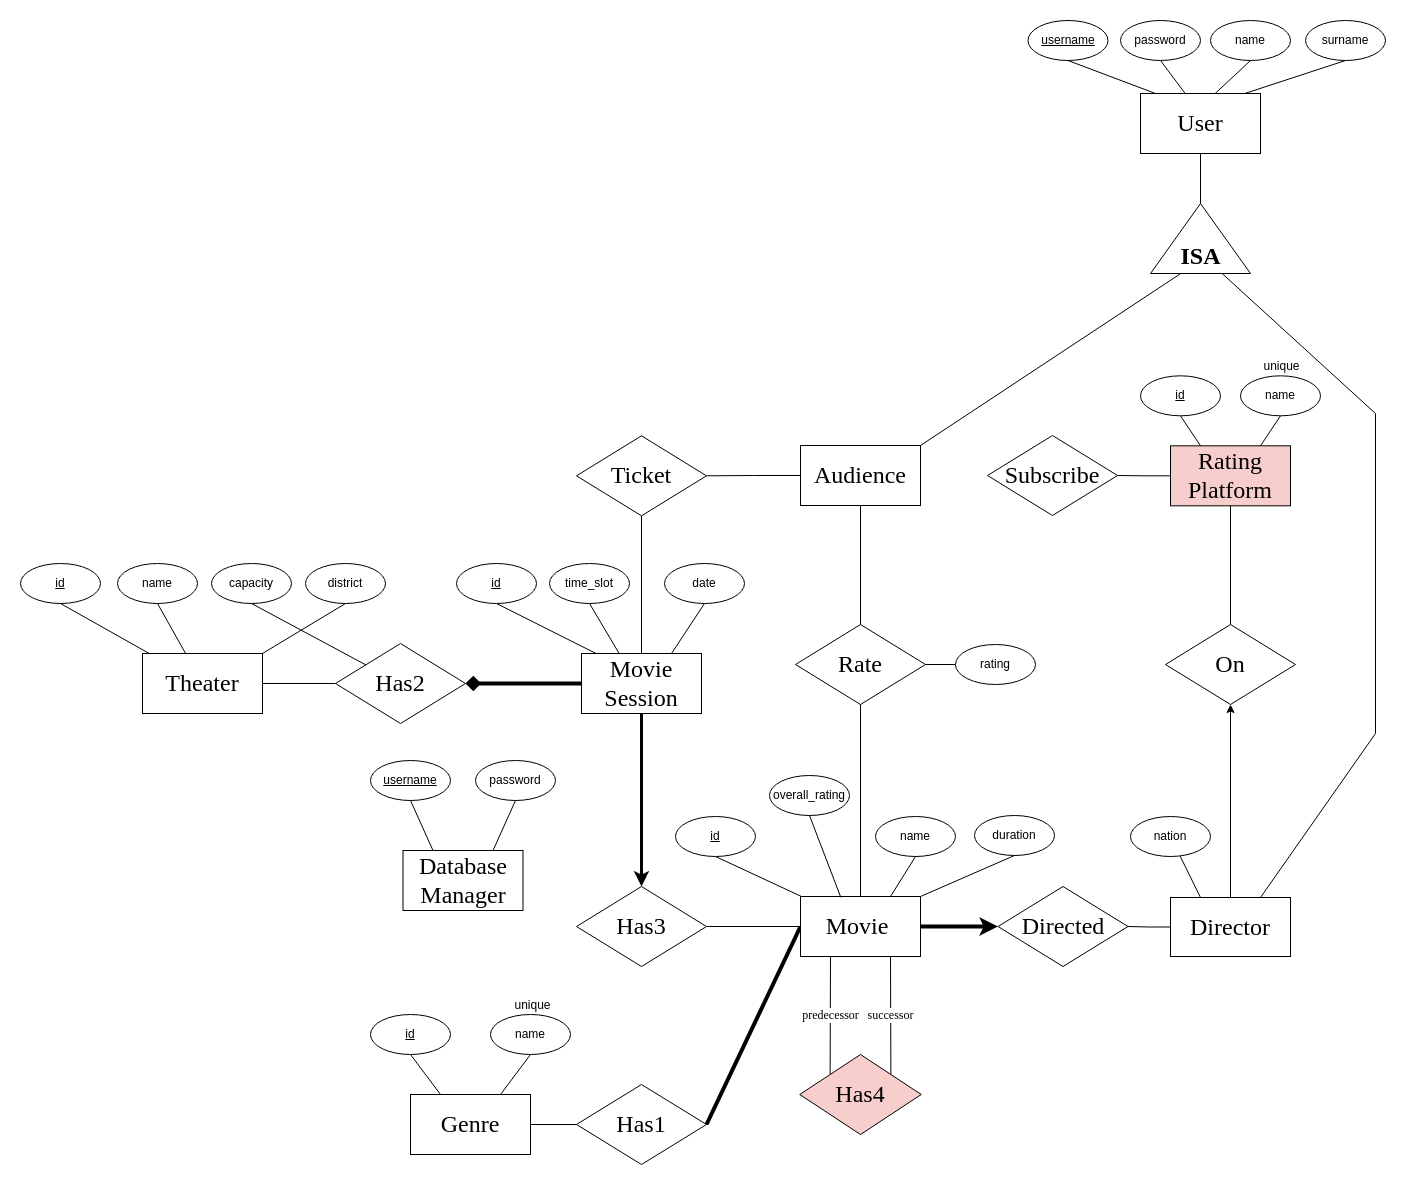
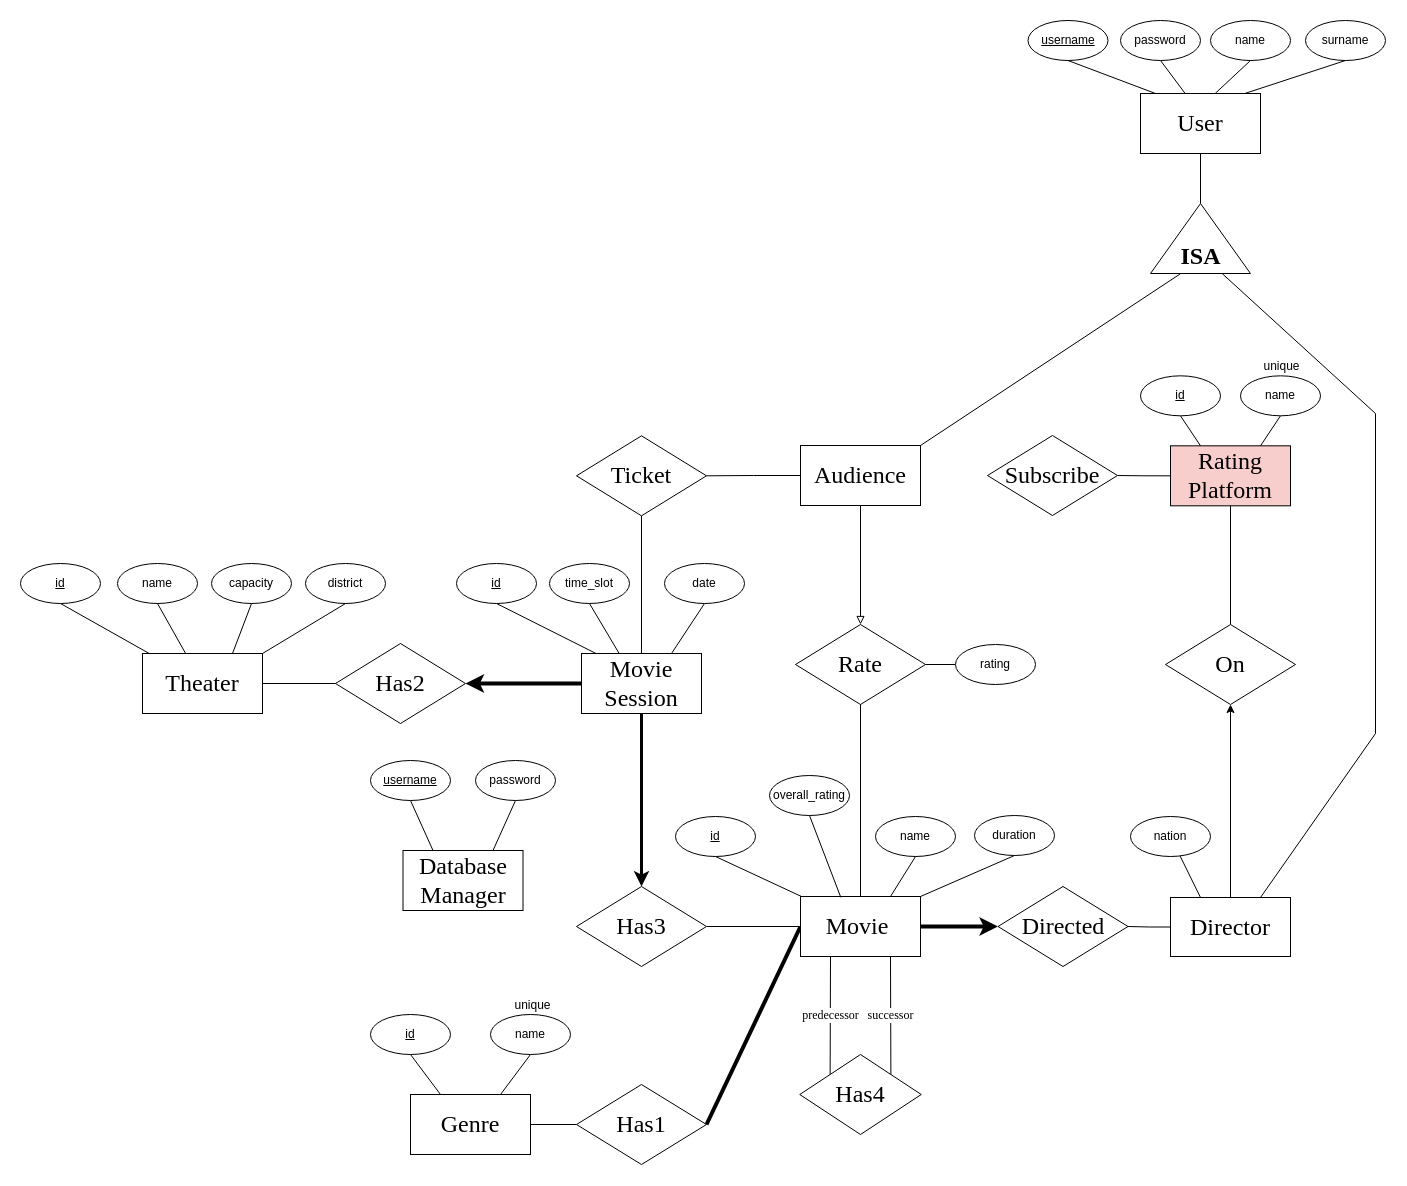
(861, 618) -> (861, 615)
(308, 634) -> (242, 628)
(480, 684) -> (480, 684)
(861, 1095) -> (861, 1095)
